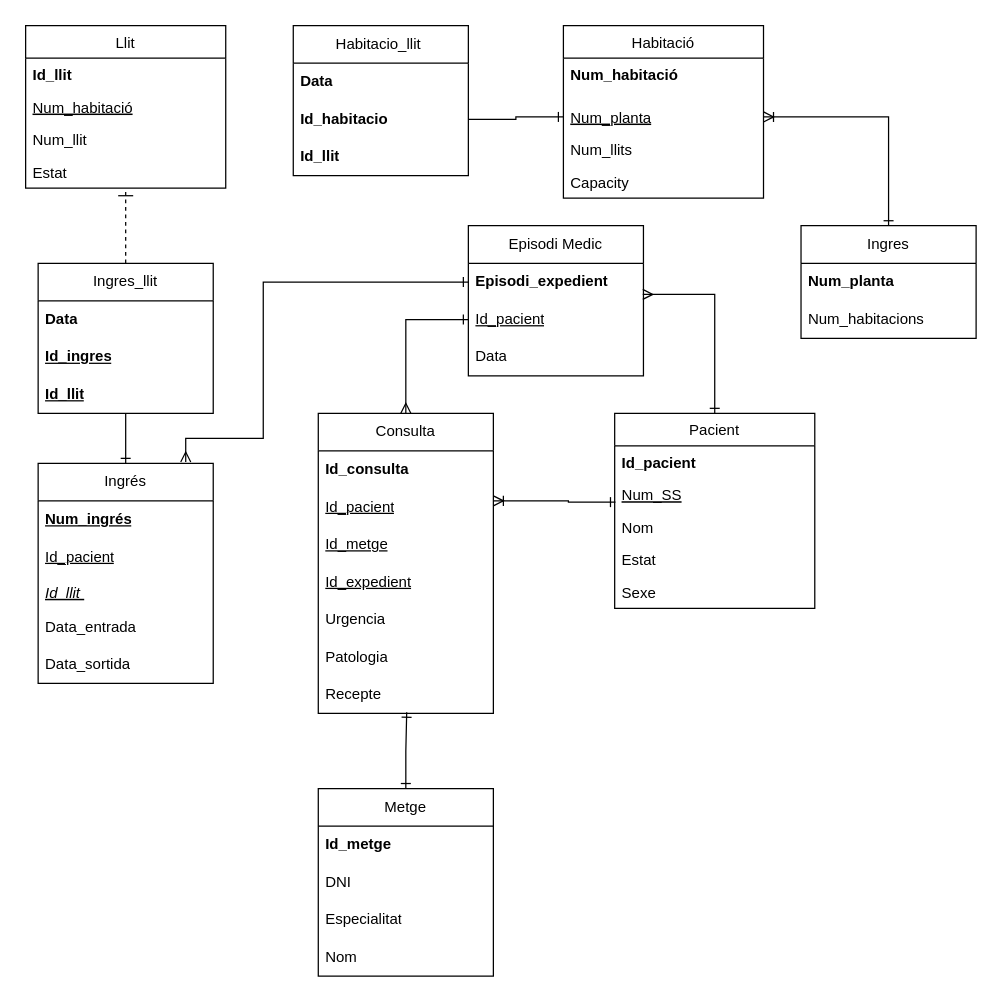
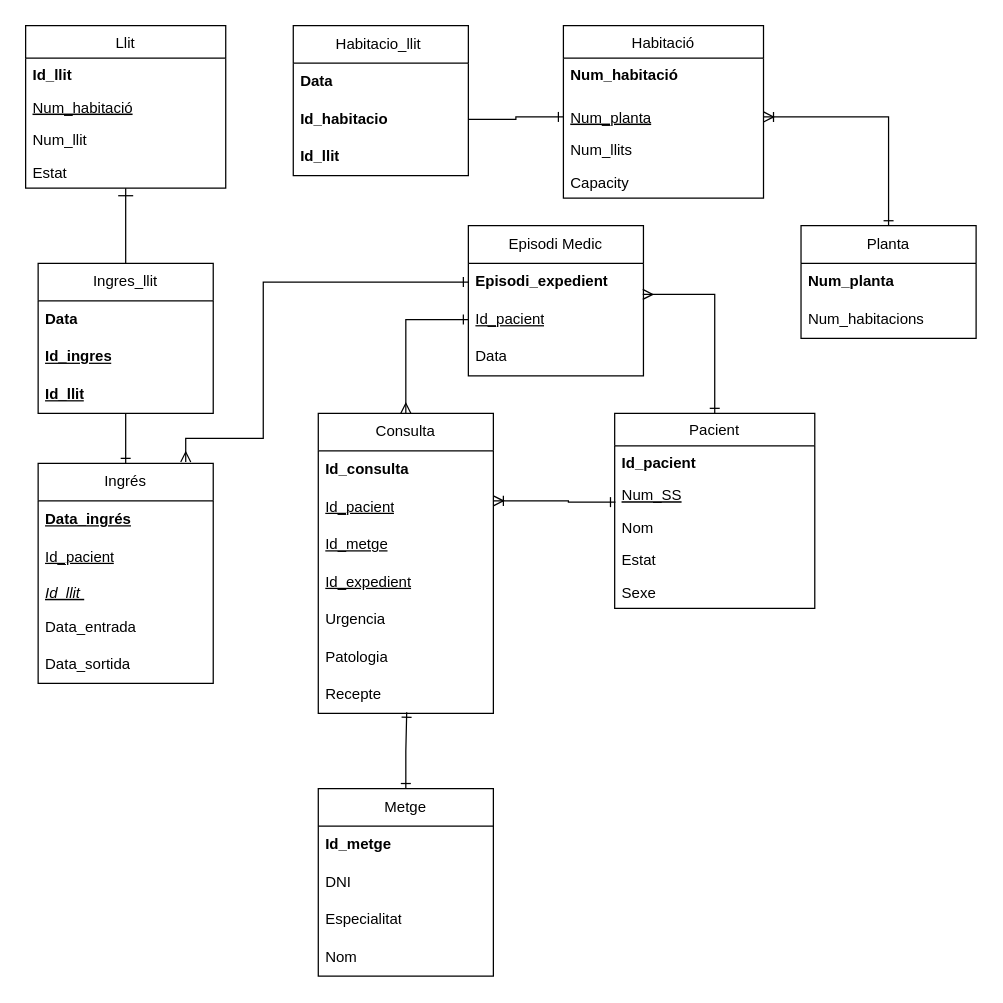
(126, 226) -> (126, 226)
(888, 244) -> (888, 244)
(86, 519) -> (90, 519)
